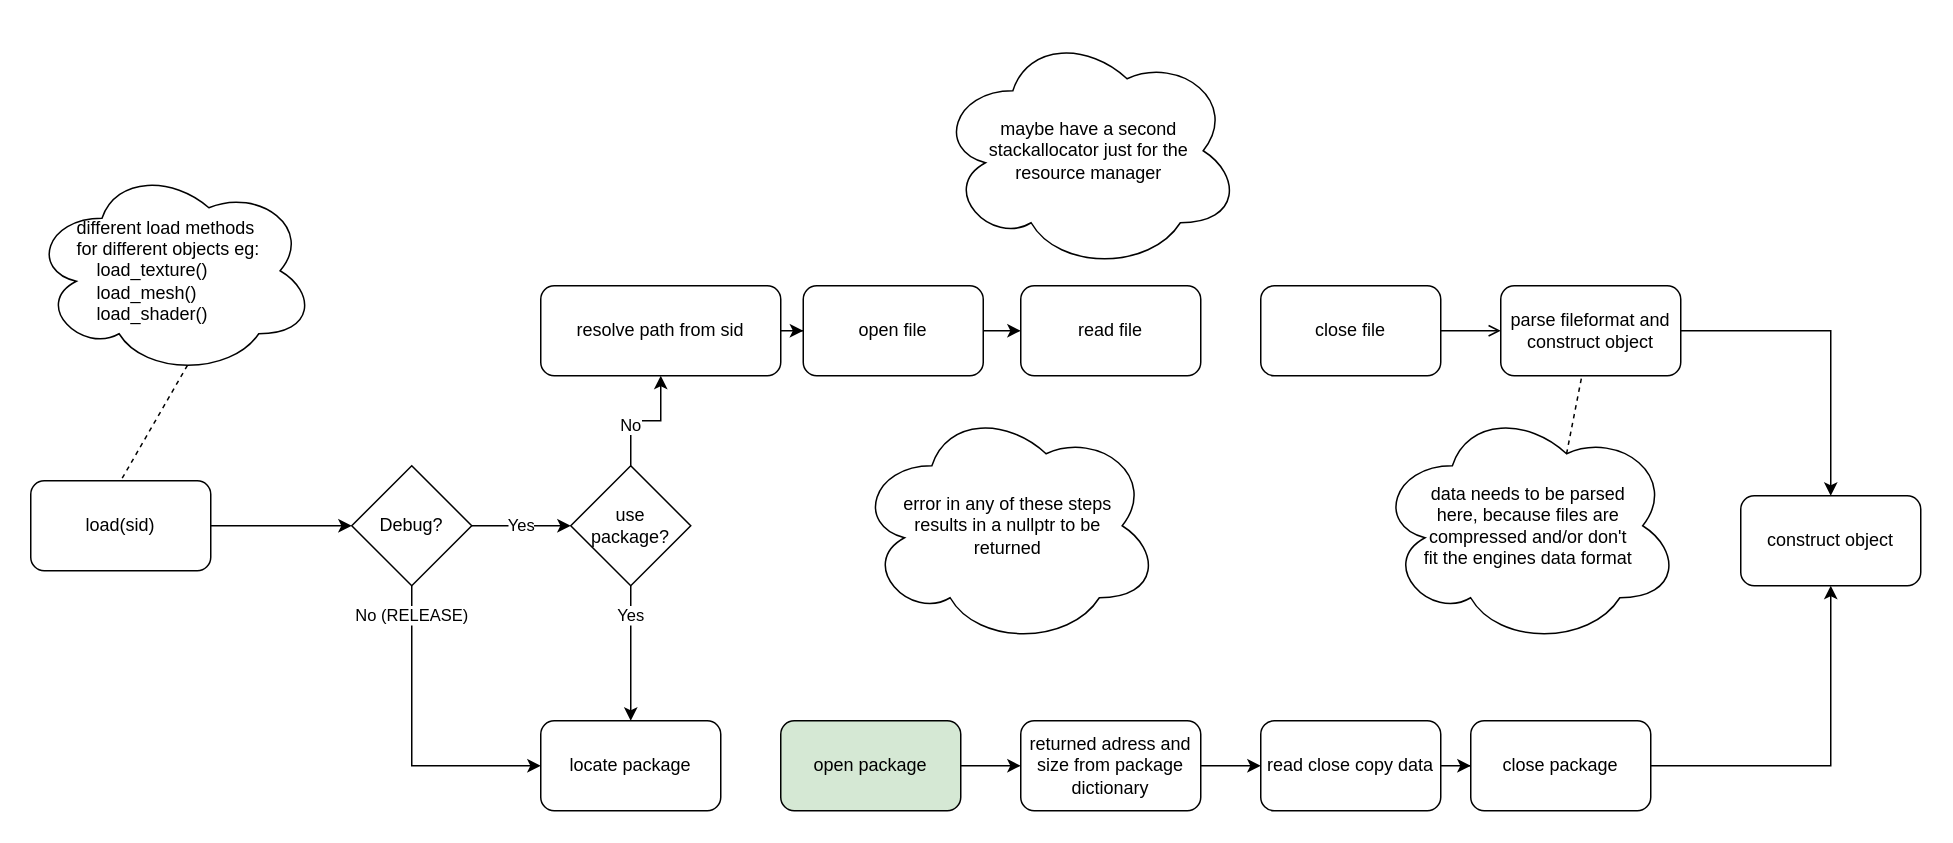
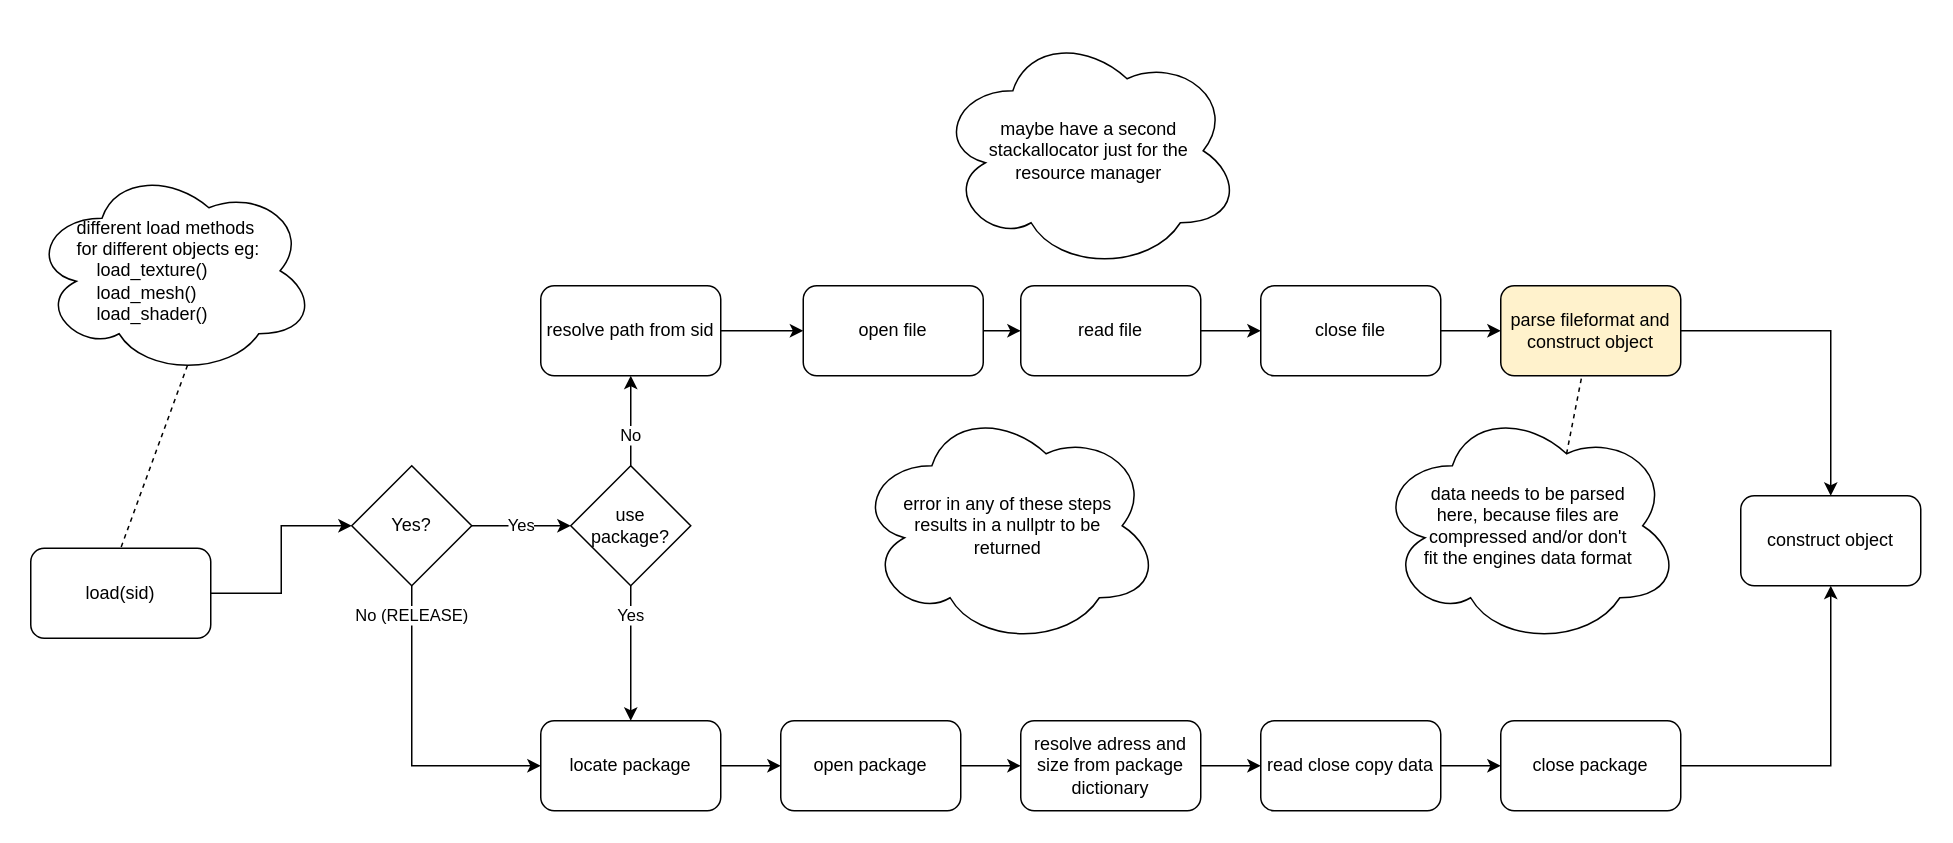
(661, 331) -> (631, 331)
none -> (1226, 331)
(1491, 331) -> (1489, 331)
(1591, 331) -> (1591, 331)
(121, 526) -> (121, 593)
(412, 526) -> (412, 526)
none -> (746, 766)
(871, 766) -> (871, 766)
(1111, 766) -> (1111, 766)
(1561, 766) -> (1591, 766)
